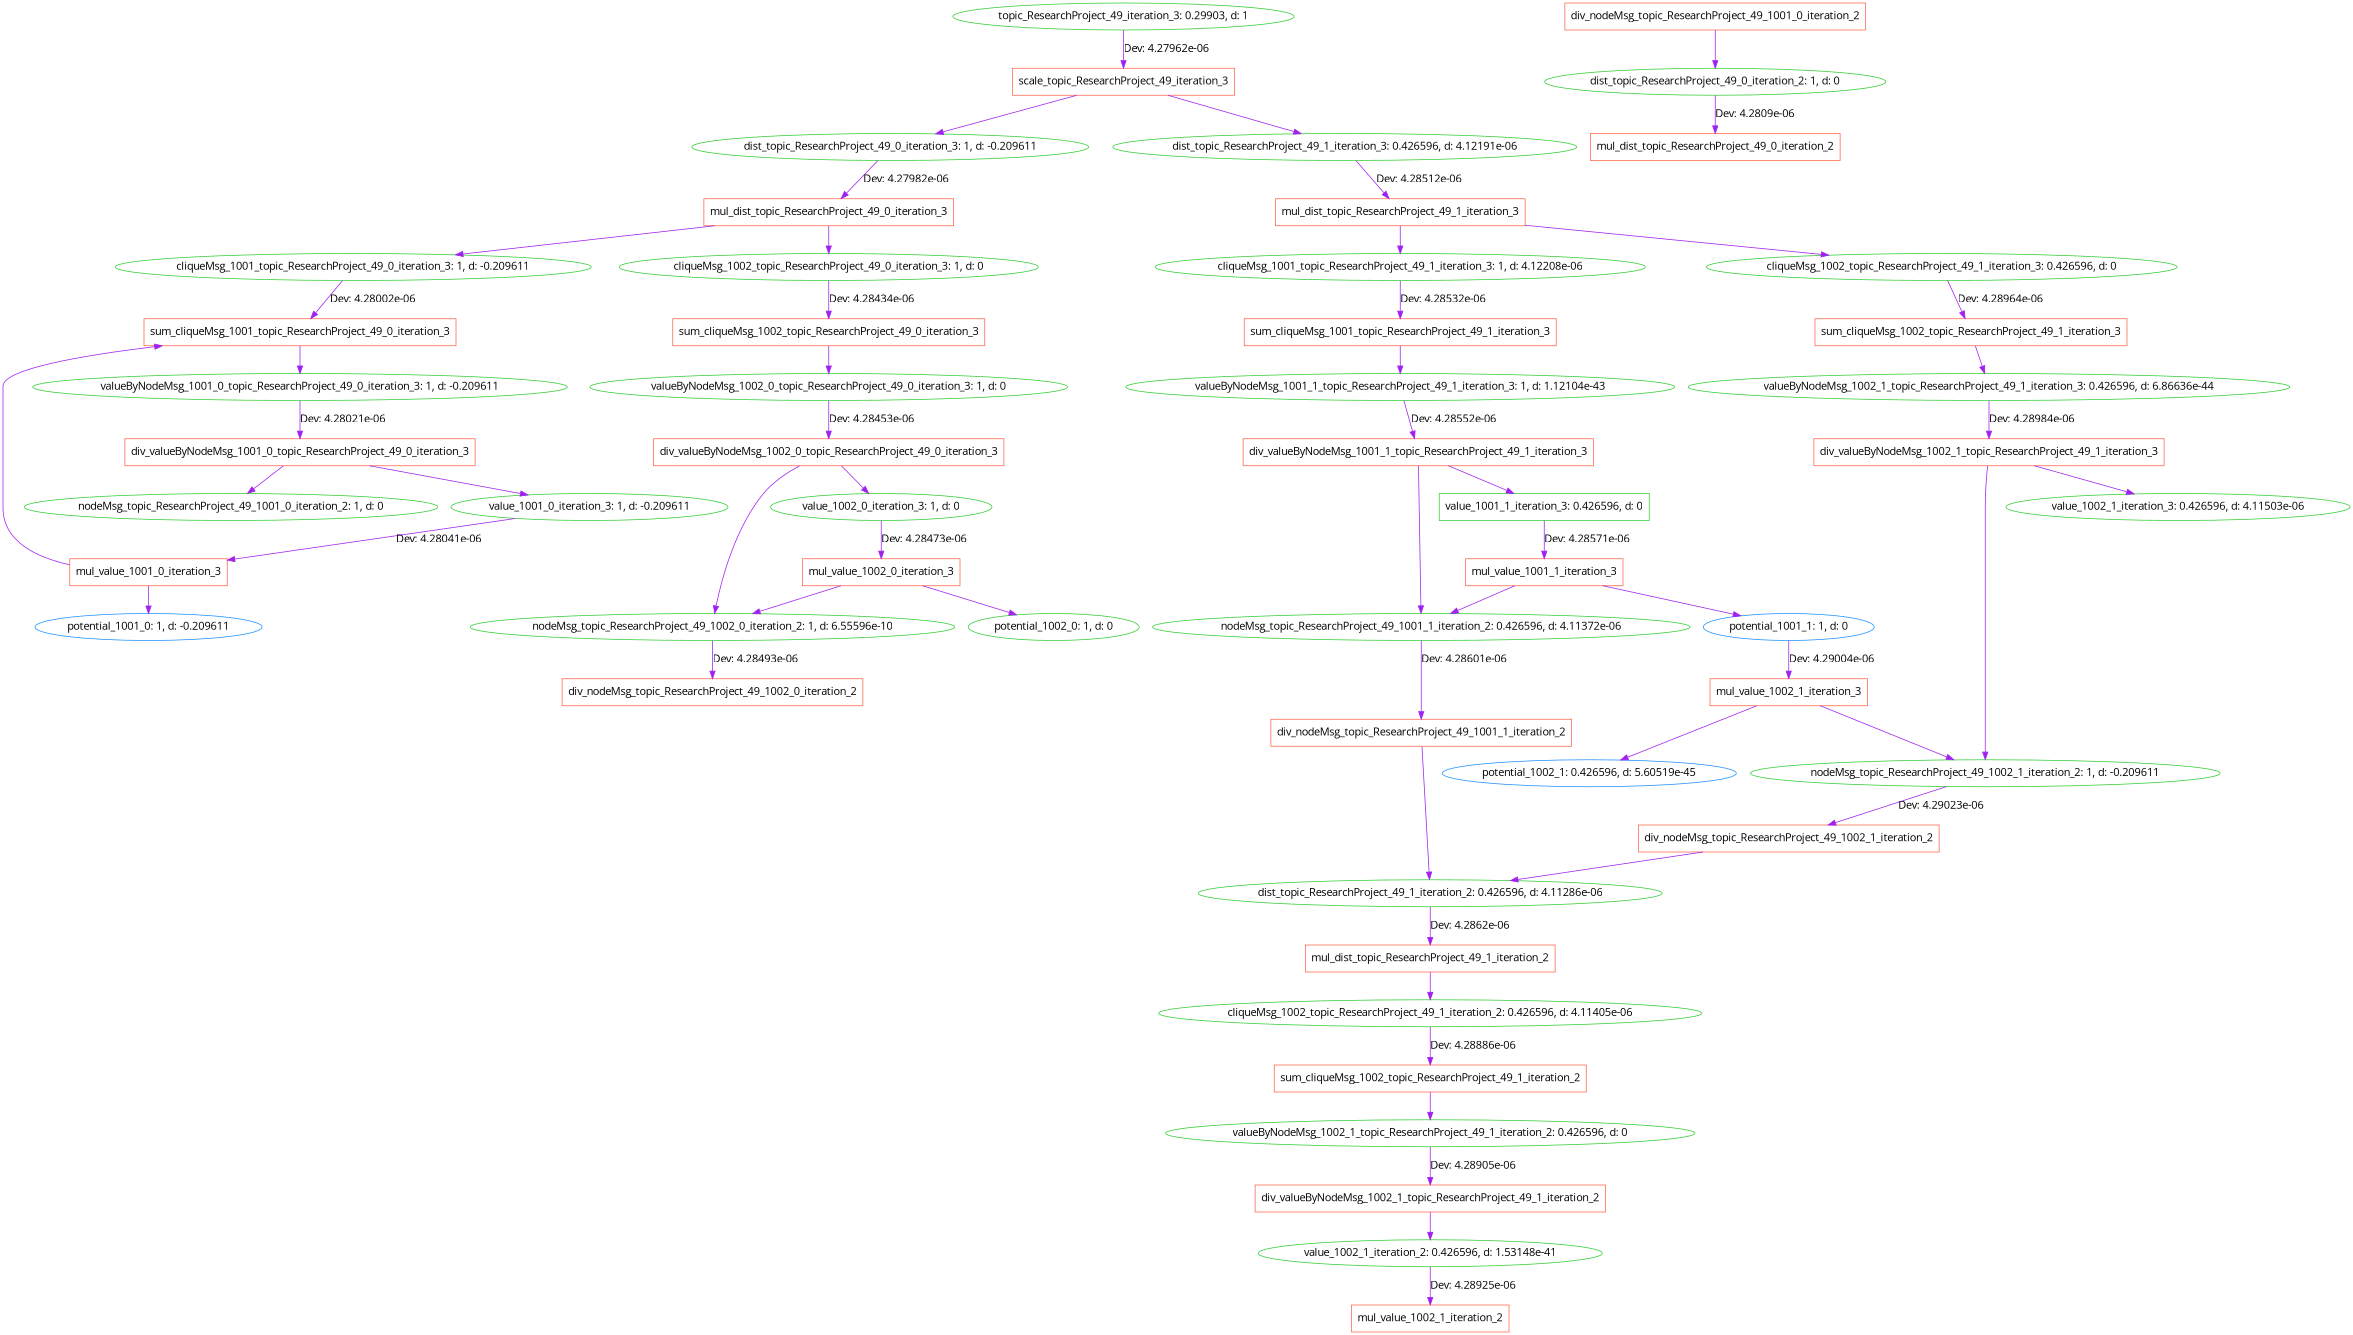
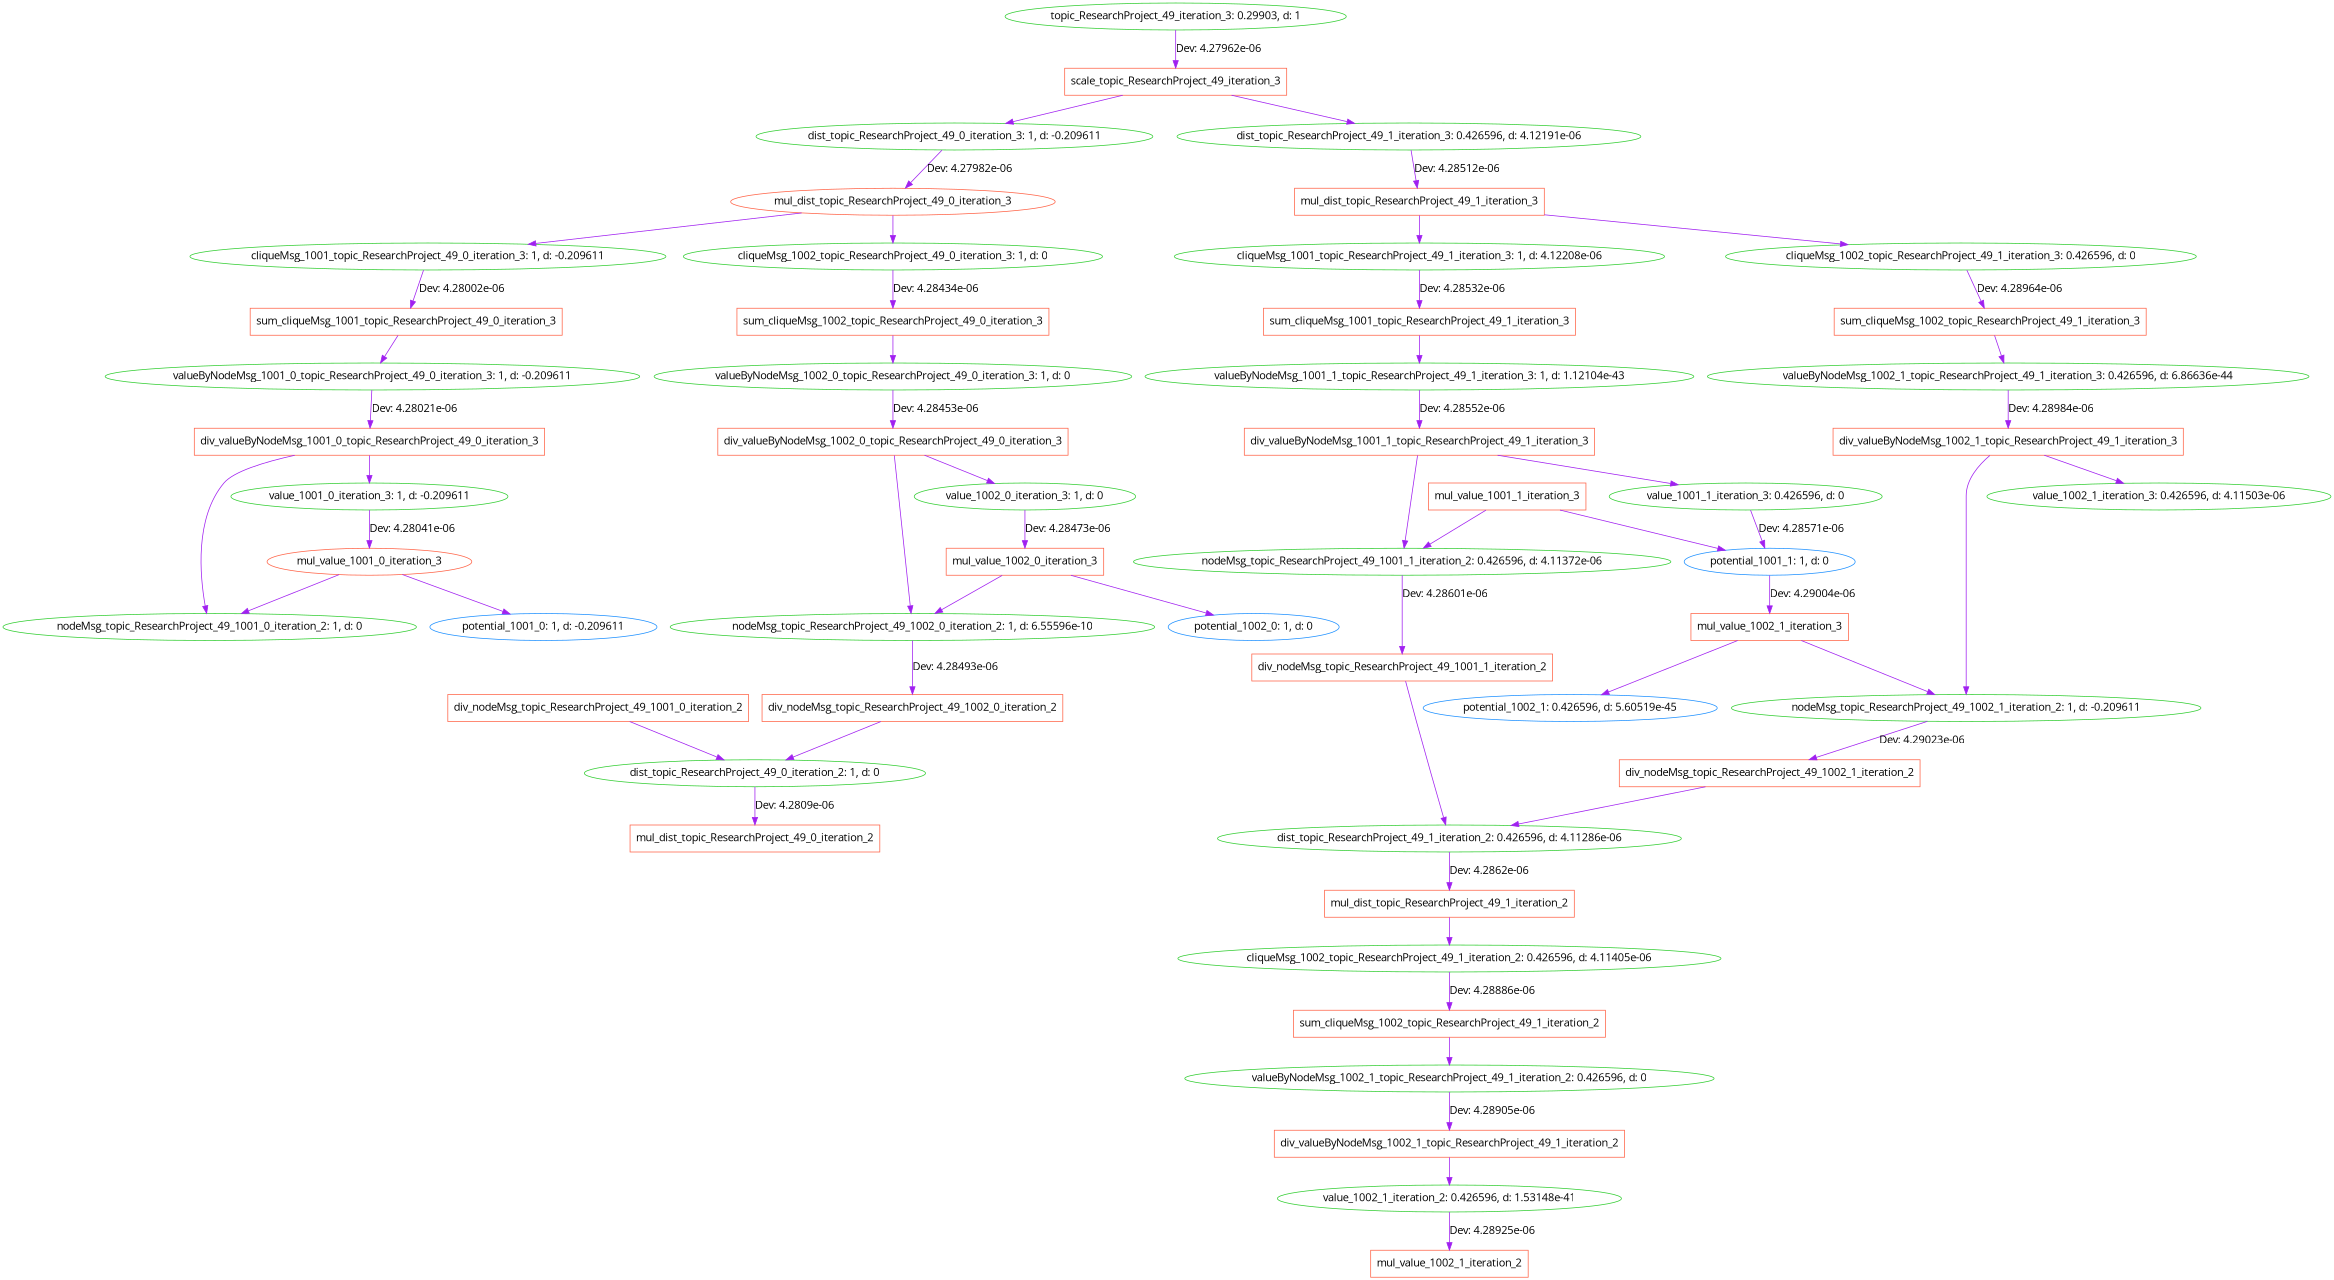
(829, 212) -> (893, 202)
(3, 415) -> (294, 593)
(1544, 507) -> (1746, 496)
(1544, 536) -> (1756, 526)
(148, 572) -> (369, 562)
(1054, 627) -> (1254, 627)
none -> (837, 739)
